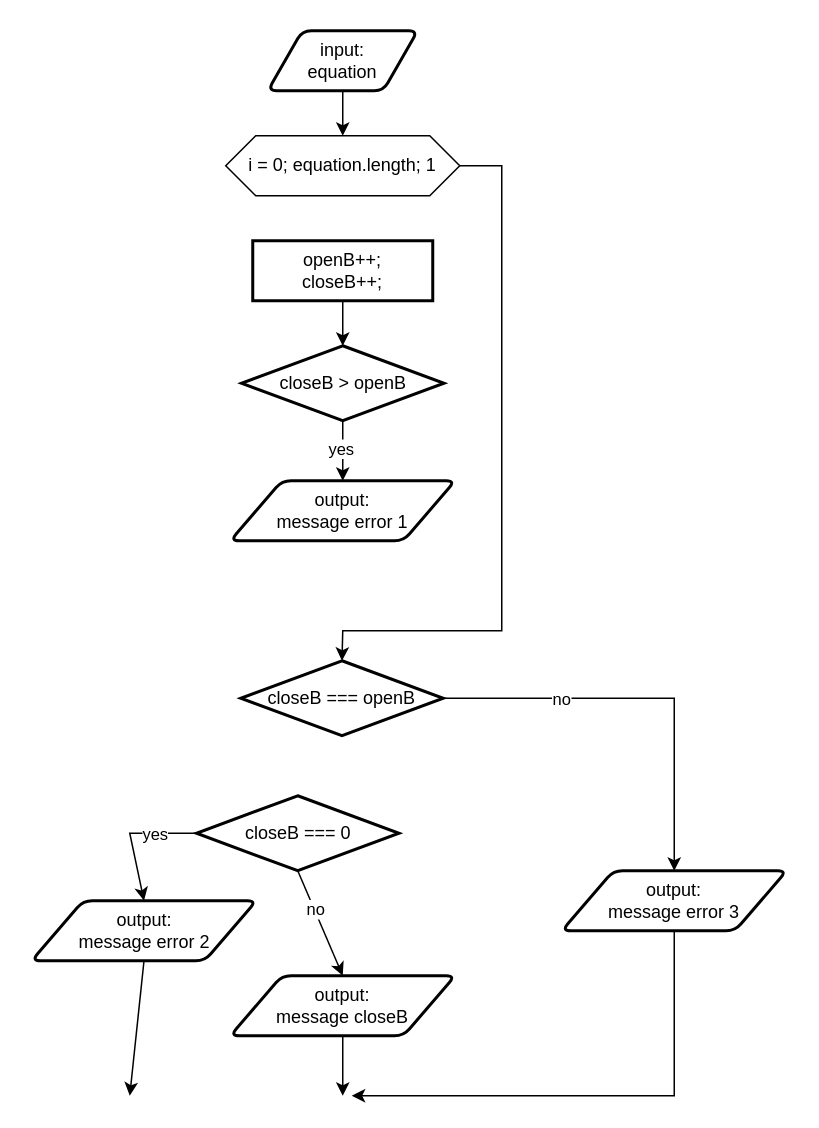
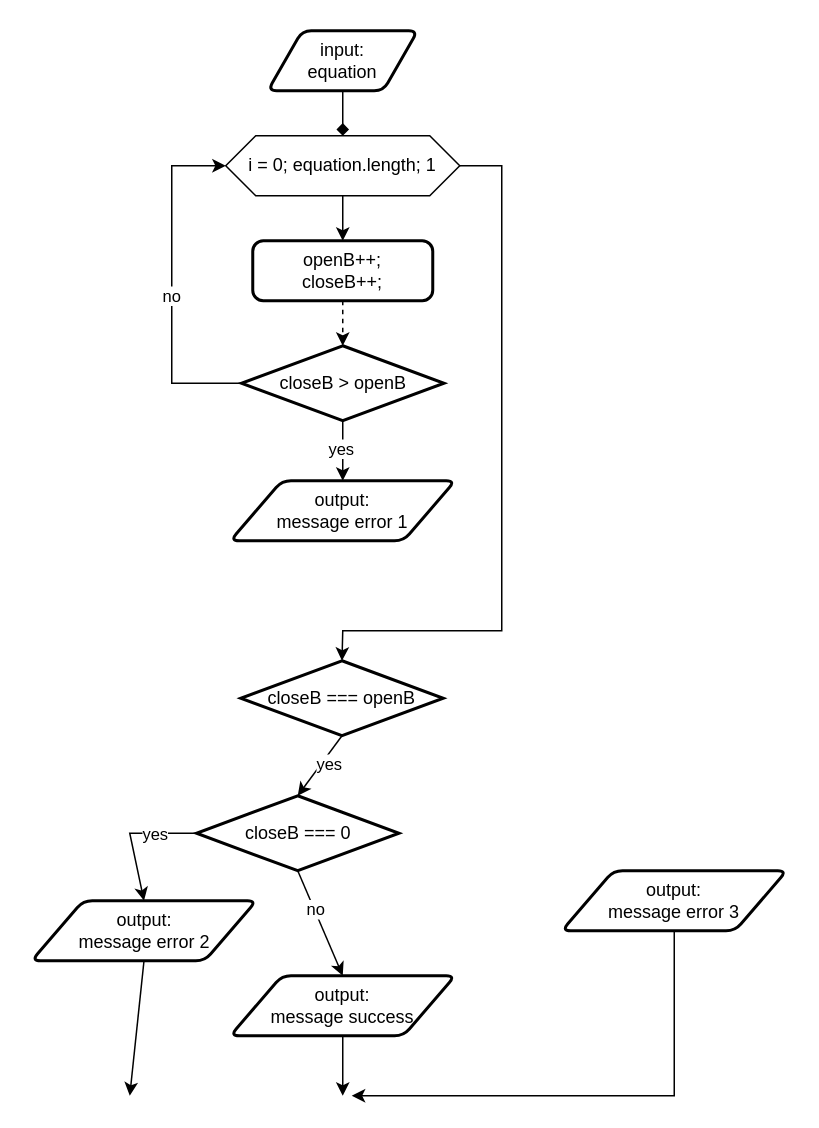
(343, 124) -> (343, 123)
none -> (343, 213)
(343, 271) -> (343, 271)
none -> (172, 286)
(343, 319) -> (343, 319)
(640, 698) -> none
none -> (323, 762)
(343, 1006) -> (343, 1006)
